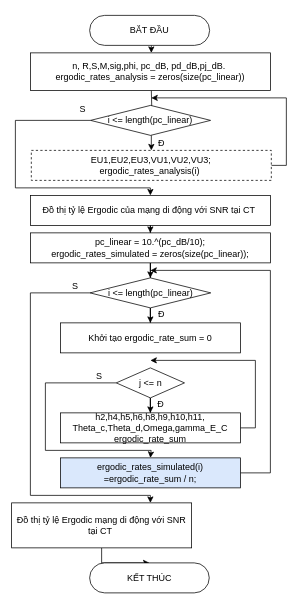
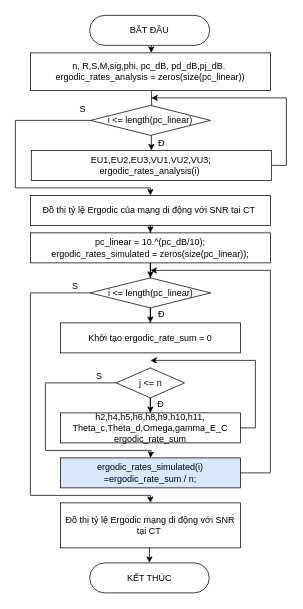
(151, 165) -> (151, 165)
(102, 525) -> (150, 525)
